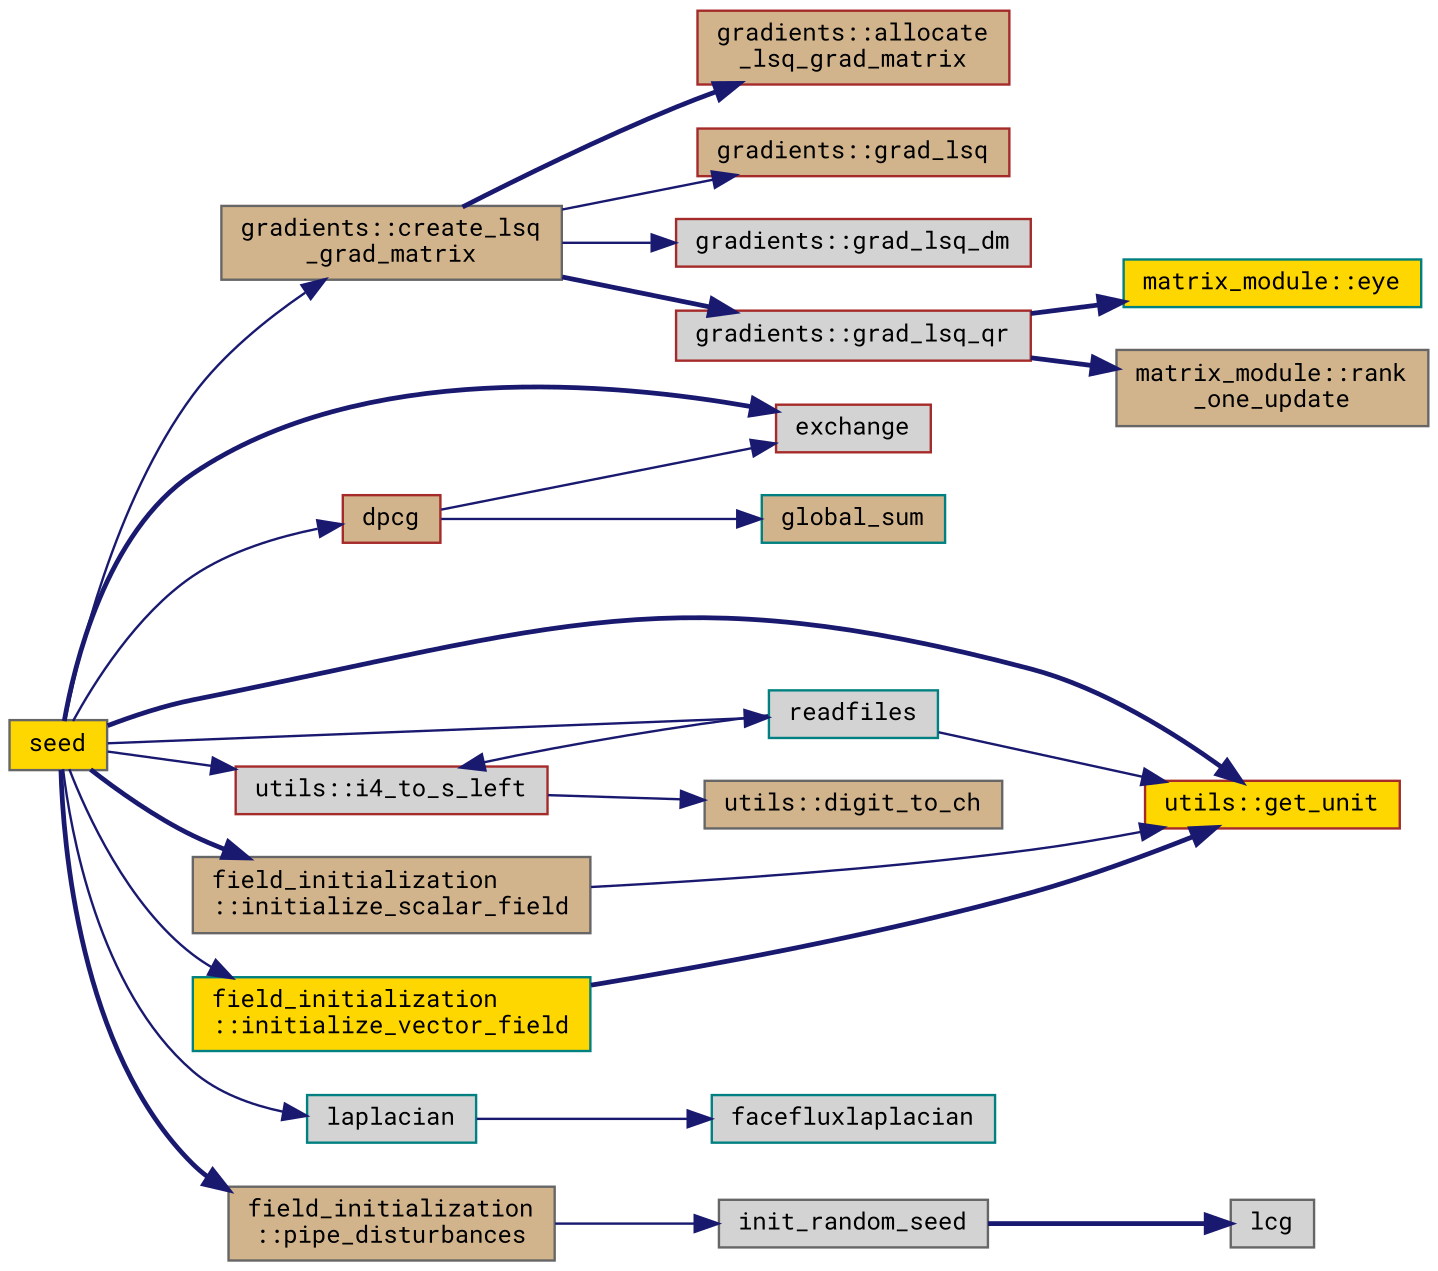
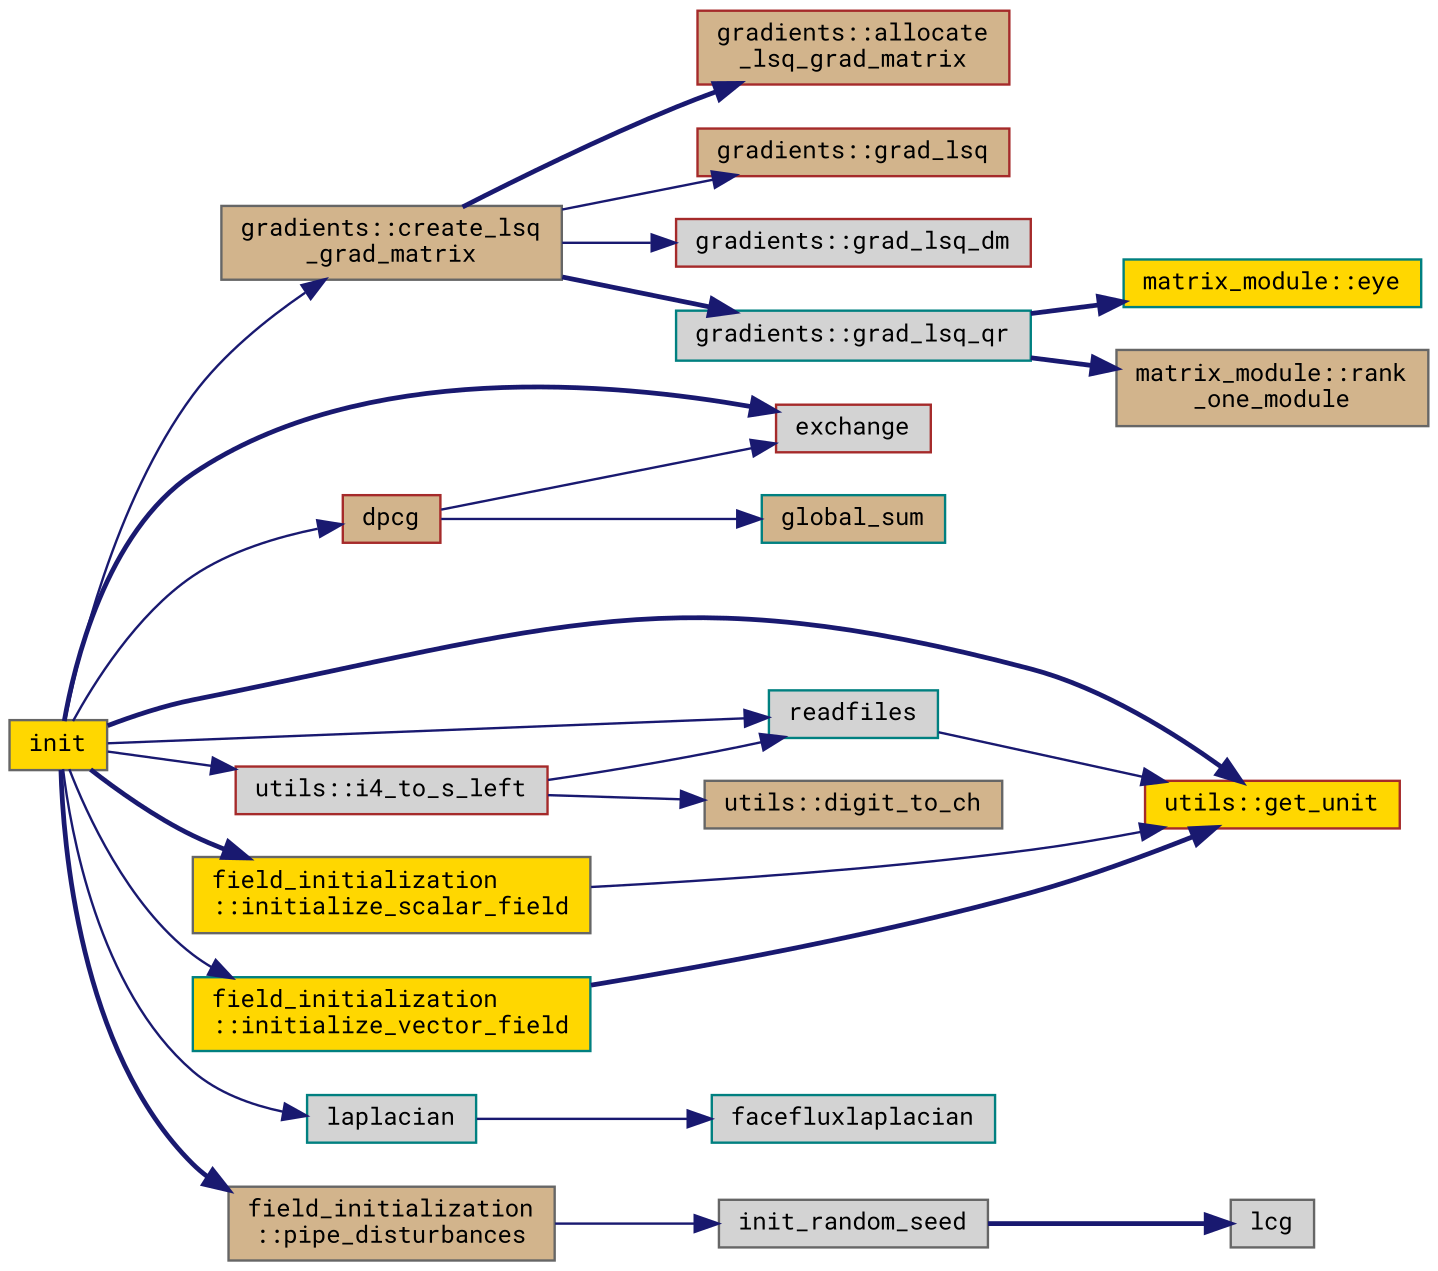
(853, 336) -> (853, 336)
(1272, 388) -> (1272, 388)
(611, 738) -> (655, 763)
(58, 745) -> (58, 745)
(392, 895) -> (392, 895)
